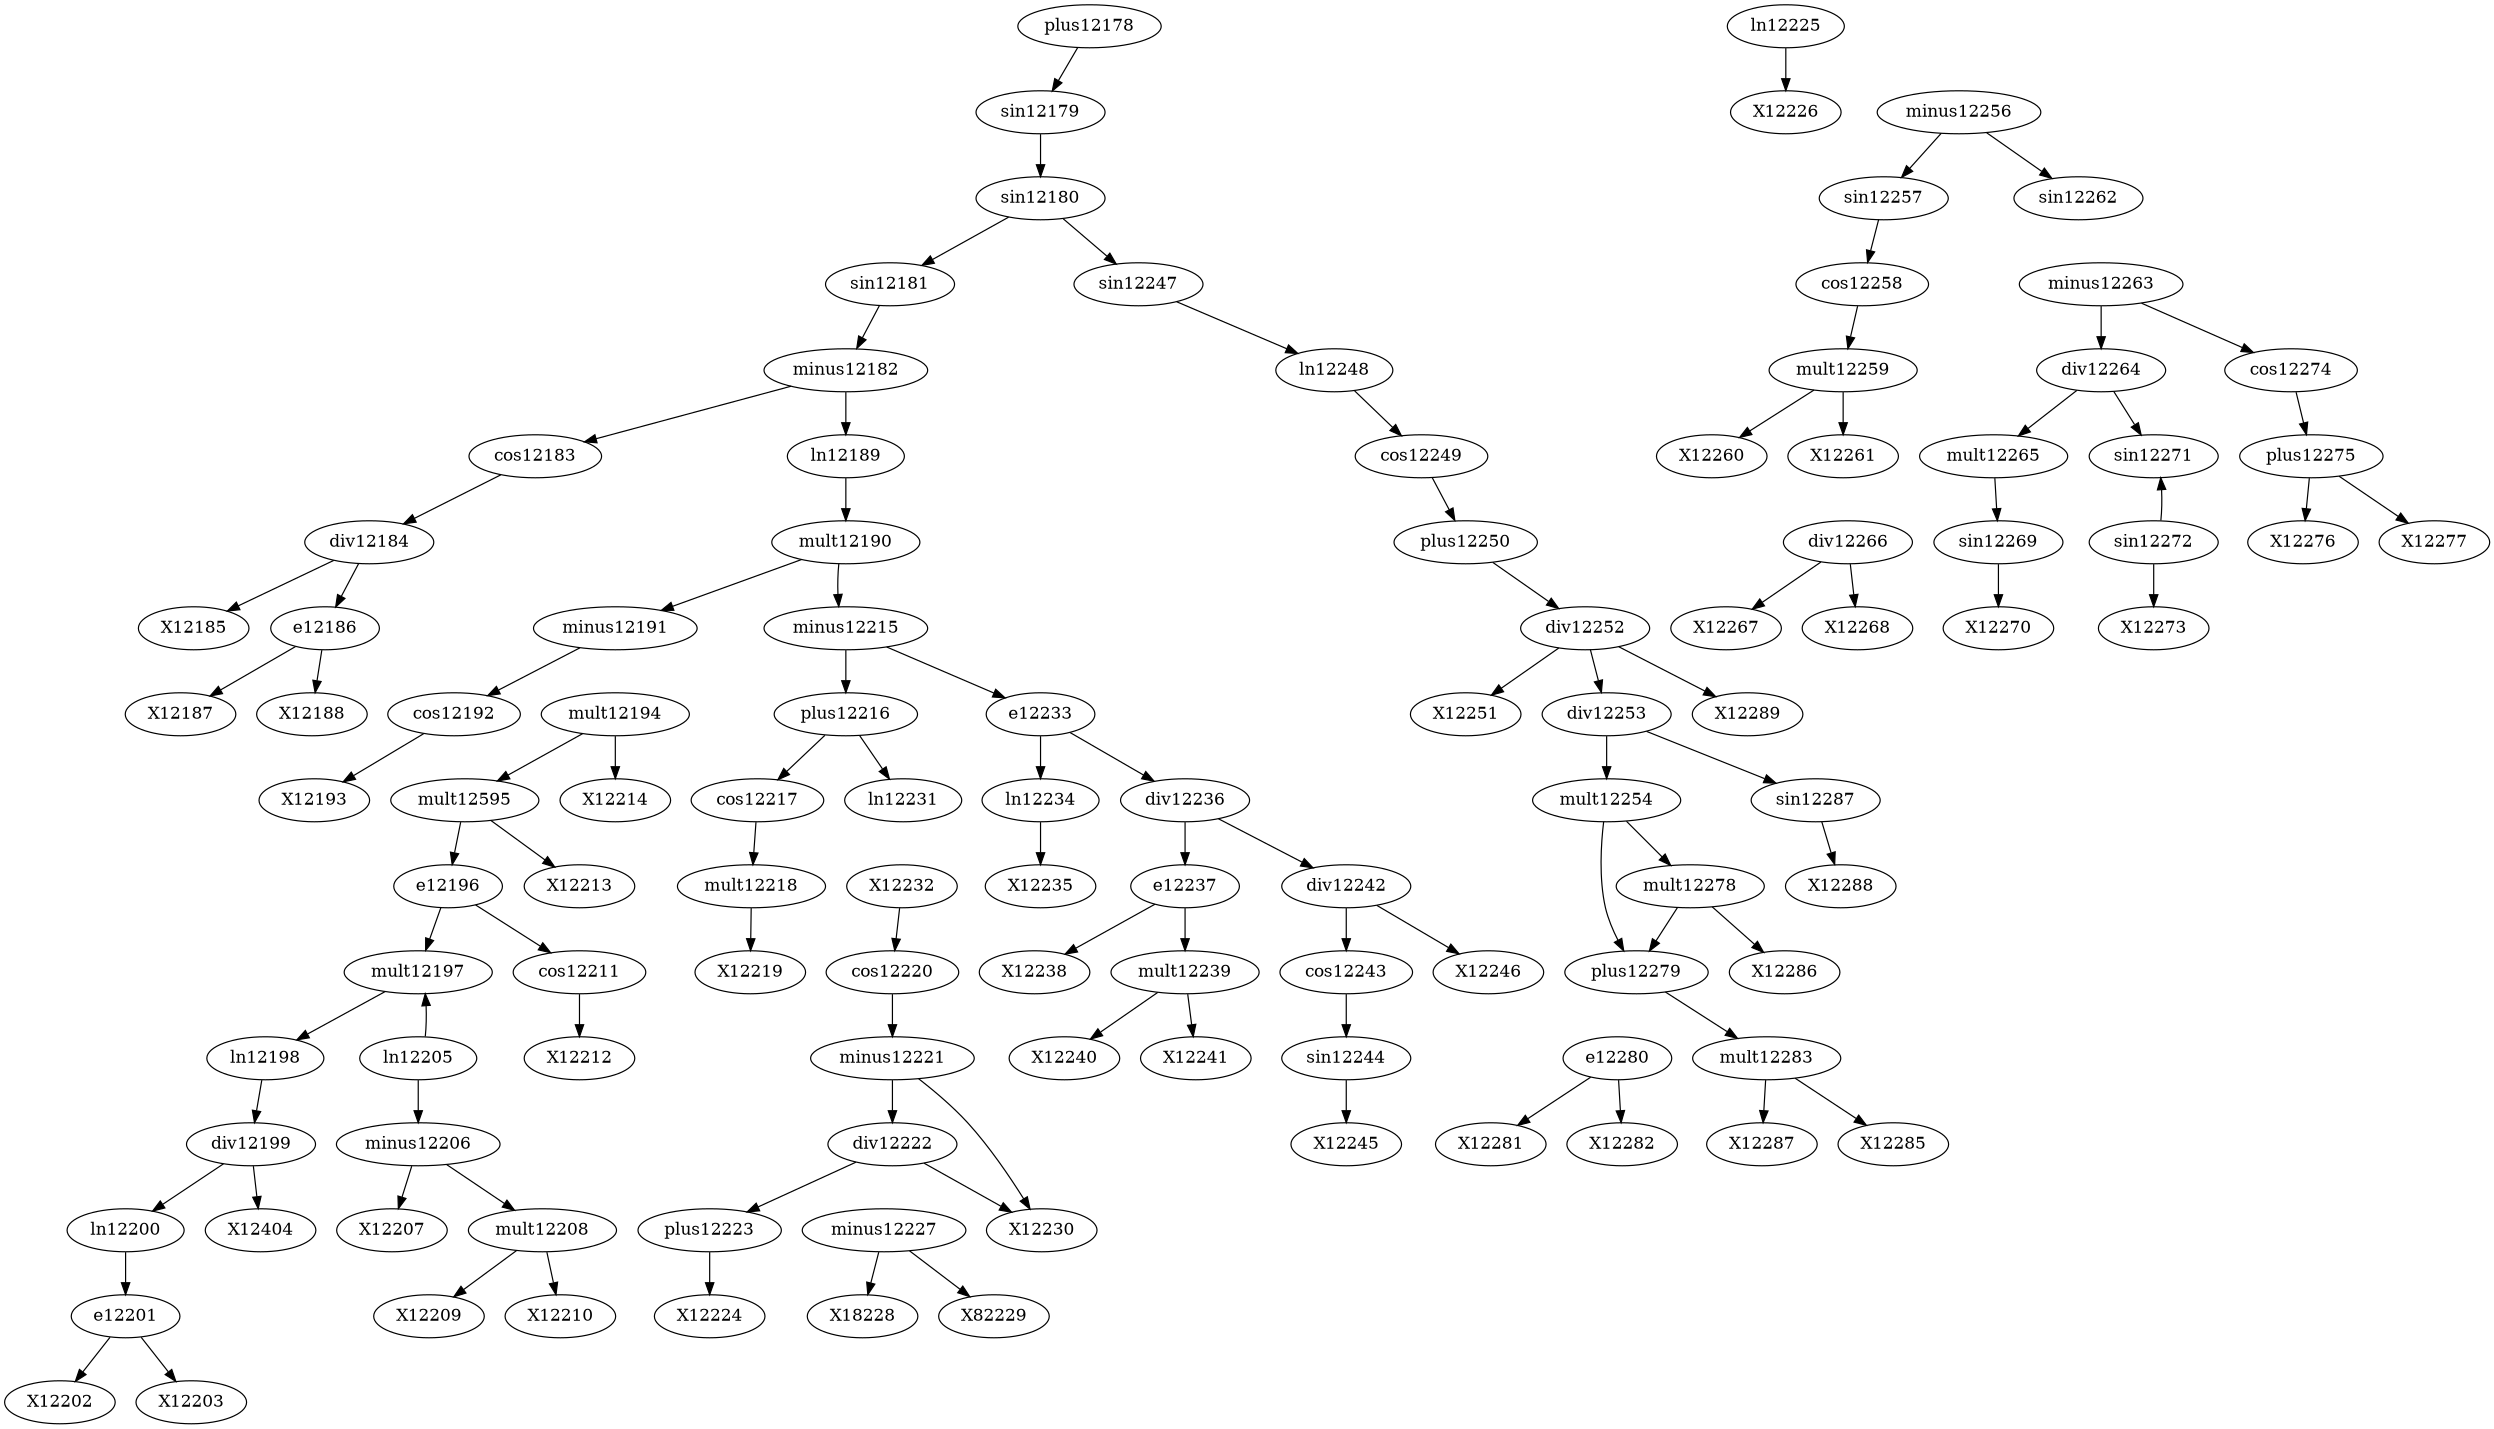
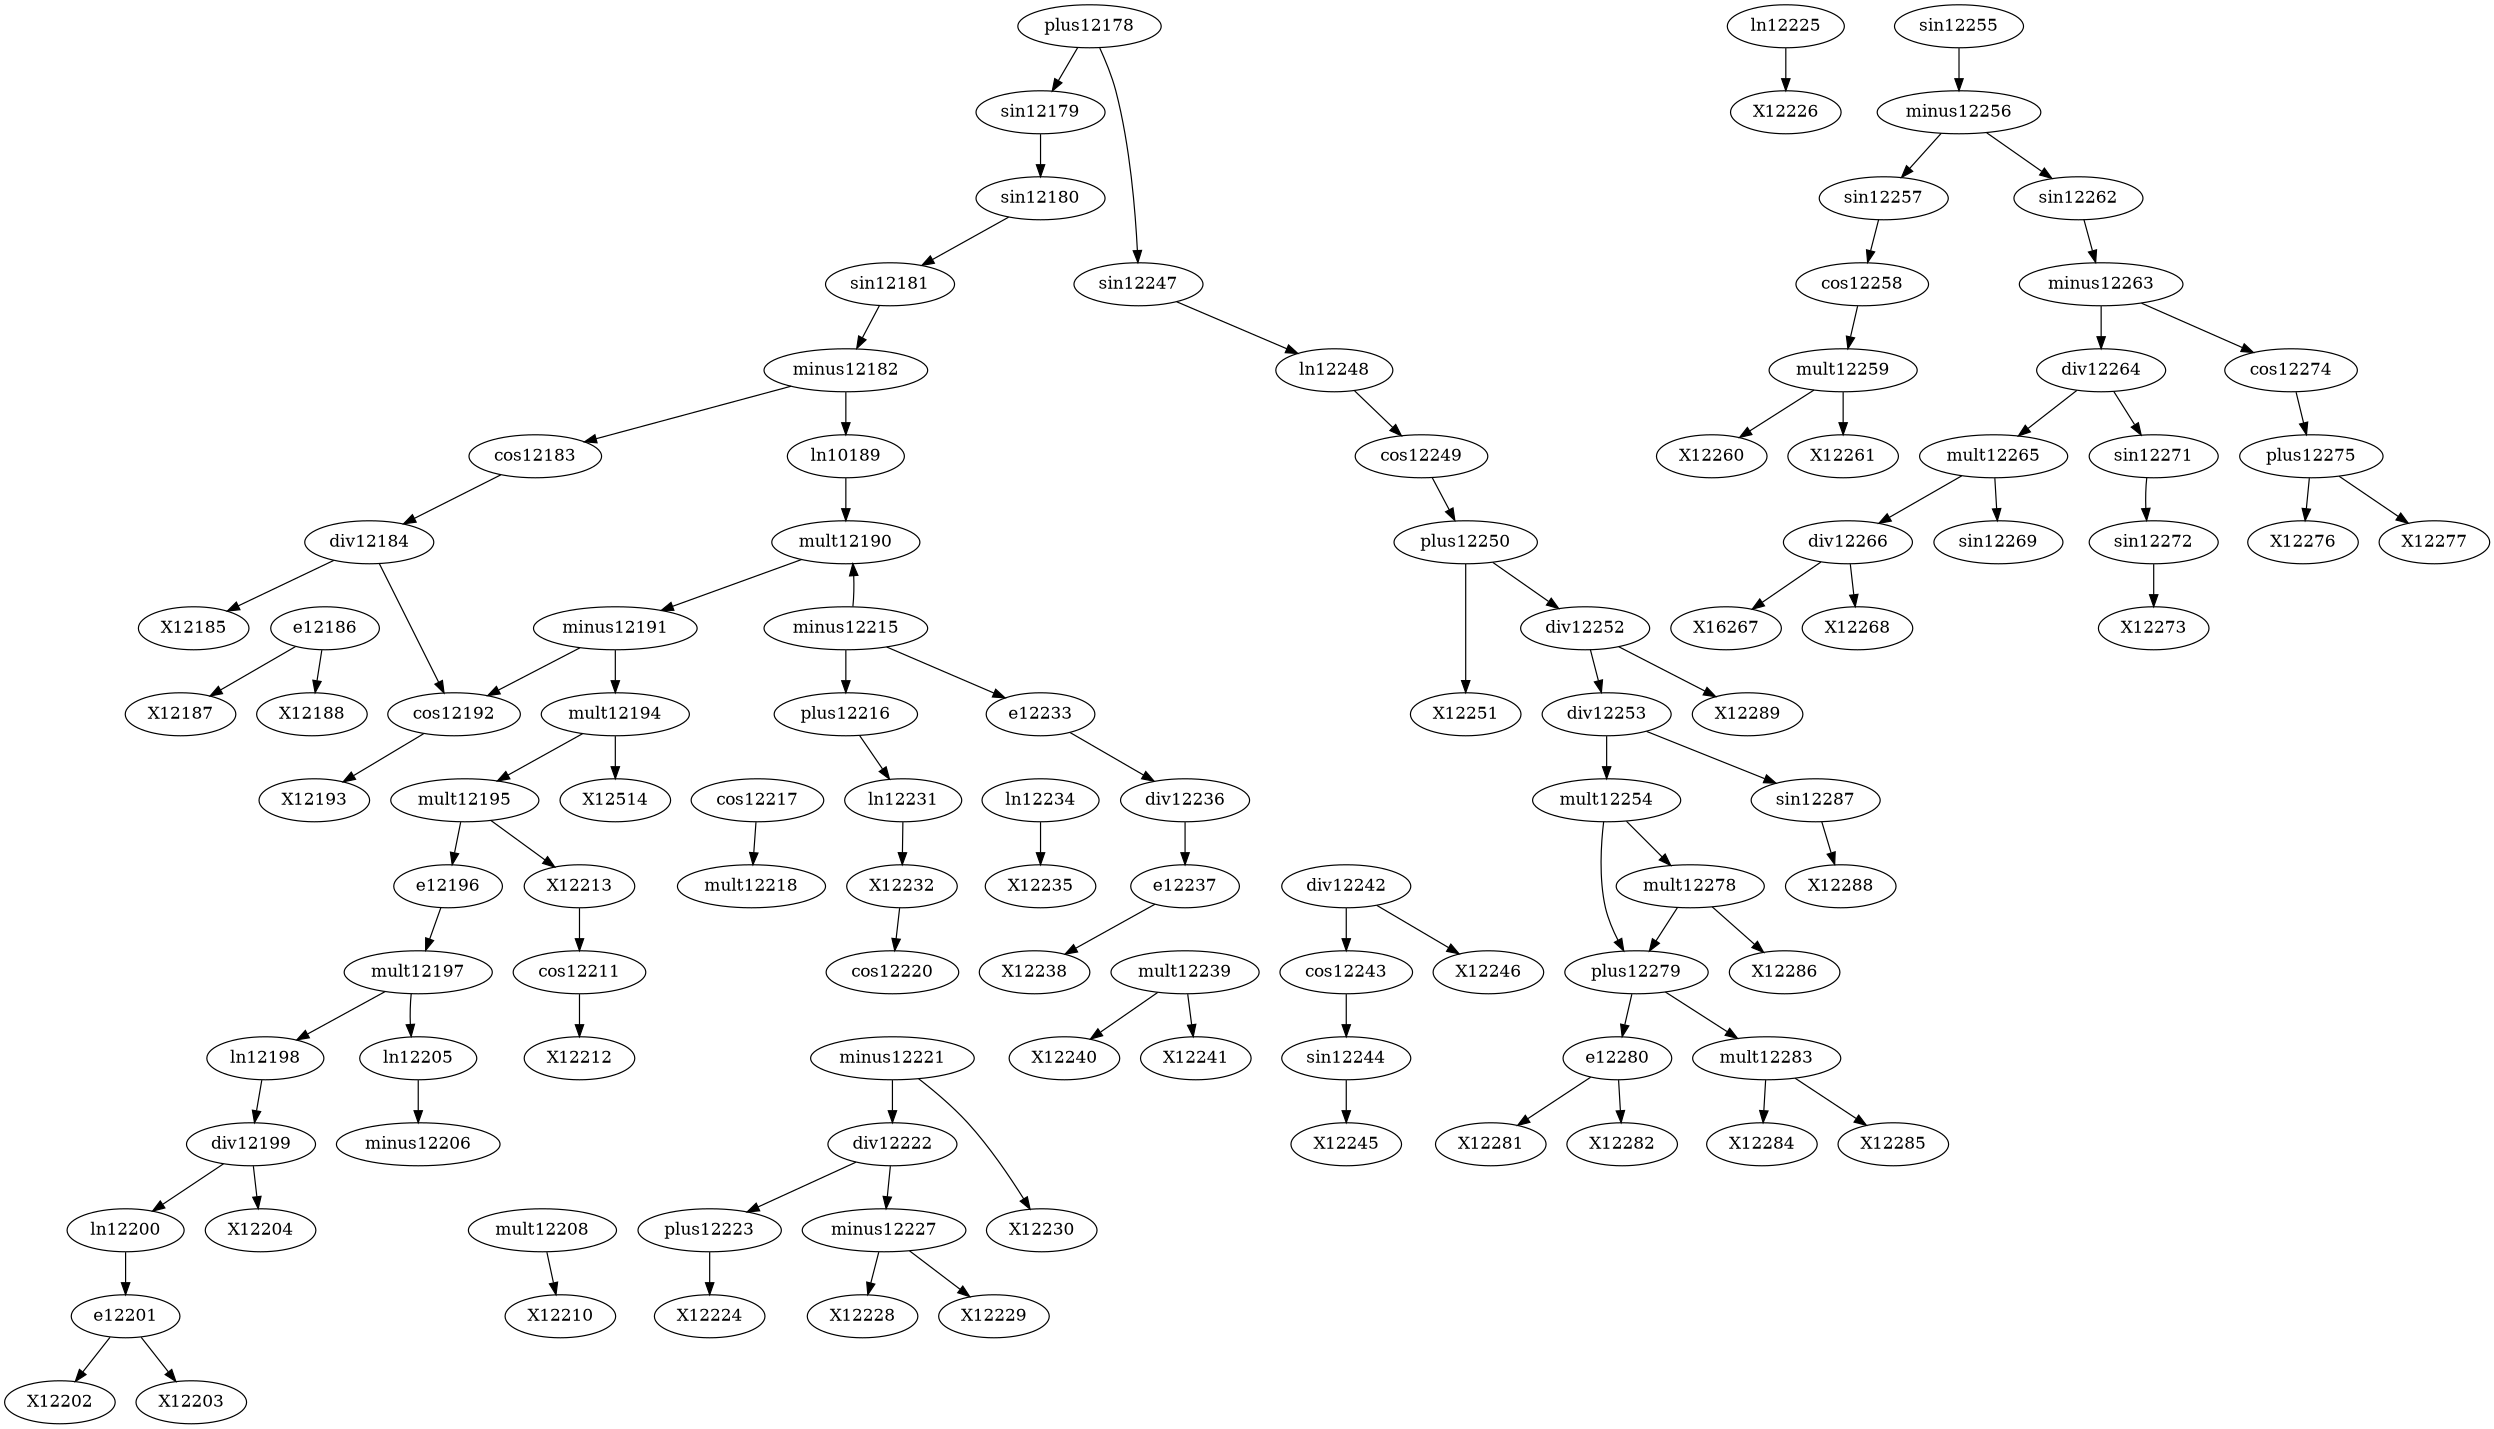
none -> (1959, 26)
none -> (2088, 235)
(1085, 237) -> (1127, 147)
(846, 456) -> (846, 456)
none -> (1926, 497)
(2162, 505) -> (2146, 493)
(838, 579) -> (854, 591)
(350, 580) -> (409, 623)
(1726, 628) -> (1726, 628)
(1998, 628) -> none
none -> (615, 665)
(1530, 668) -> (1466, 622)
(1041, 751) -> none
(806, 753) -> none
(465, 800) -> (465, 800)
(615, 800) -> (615, 800)
none -> (903, 837)
(1260, 840) -> none
(1185, 923) -> none
(508, 926) -> (579, 923)
(750, 972) -> none
(892, 1009) -> none
none -> (1628, 1009)
(426, 1021) -> (410, 1009)
(1762, 1144) -> (1762, 1144)
(476, 1184) -> none
(963, 1185) -> (889, 1181)
(261, 1230) -> (261, 1230)
(392, 1230) -> none
(429, 1316) -> none
(863, 1316) -> (863, 1316)
(994, 1316) -> (994, 1316)
